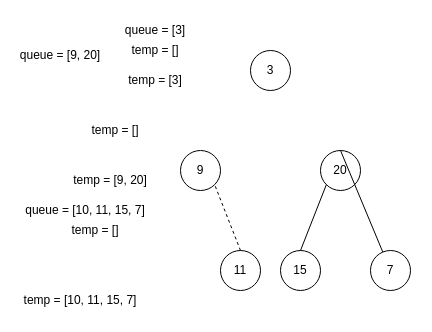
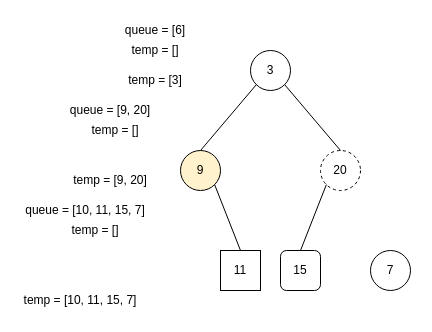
(156, 31) -> (156, 31)
(61, 56) -> (111, 111)
none -> (228, 118)
(201, 171) -> (201, 171)
(341, 171) -> (341, 171)
(362, 201) -> (313, 118)
(228, 218) -> (228, 218)
(241, 271) -> (241, 271)
(301, 271) -> (301, 271)
